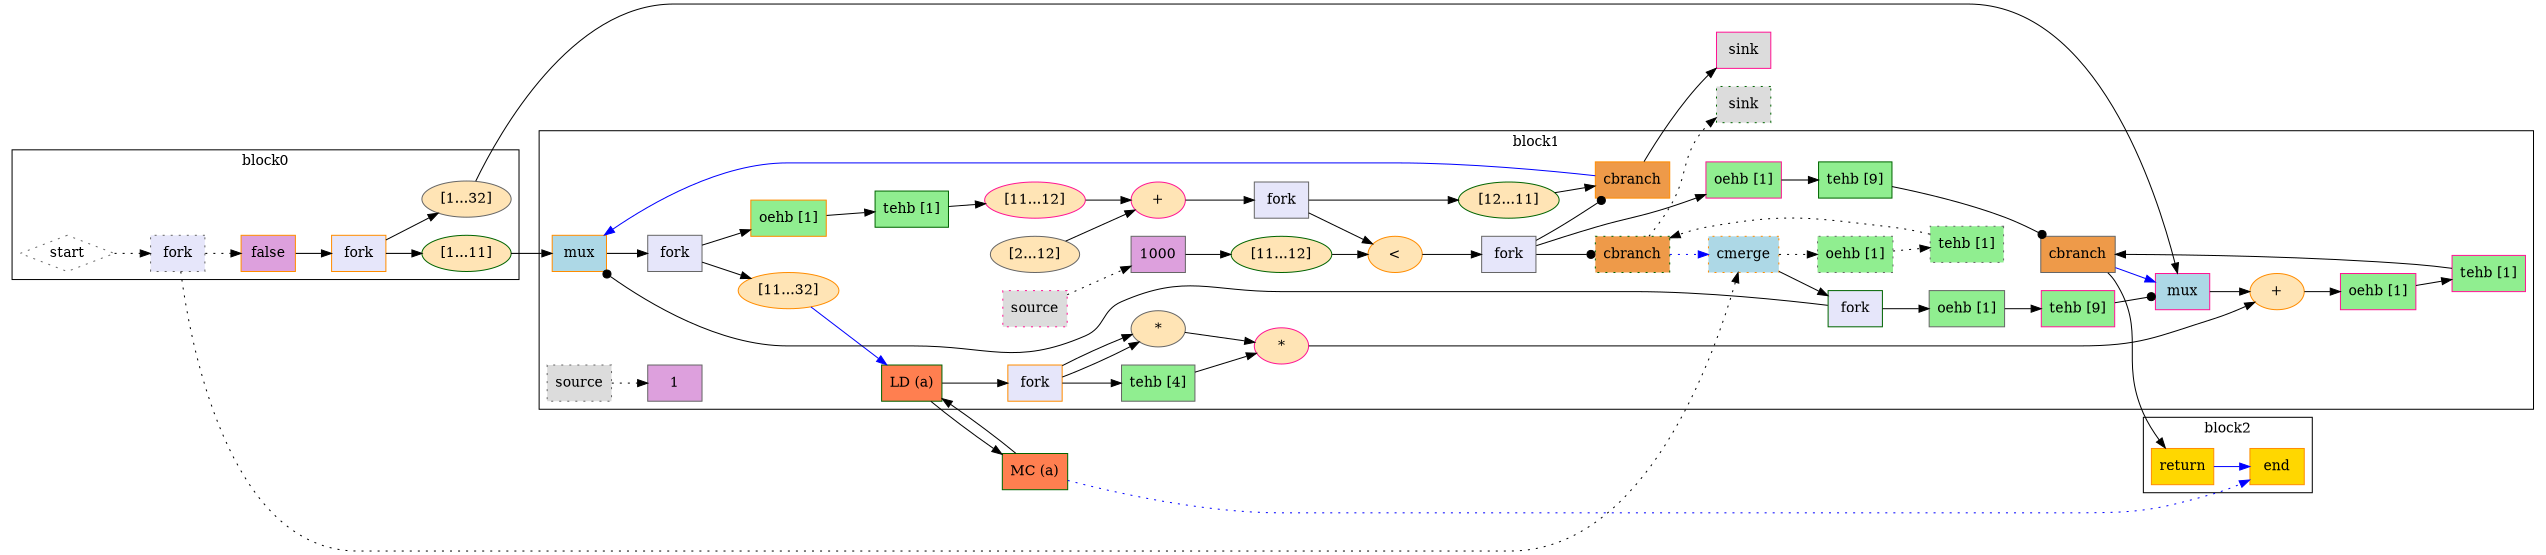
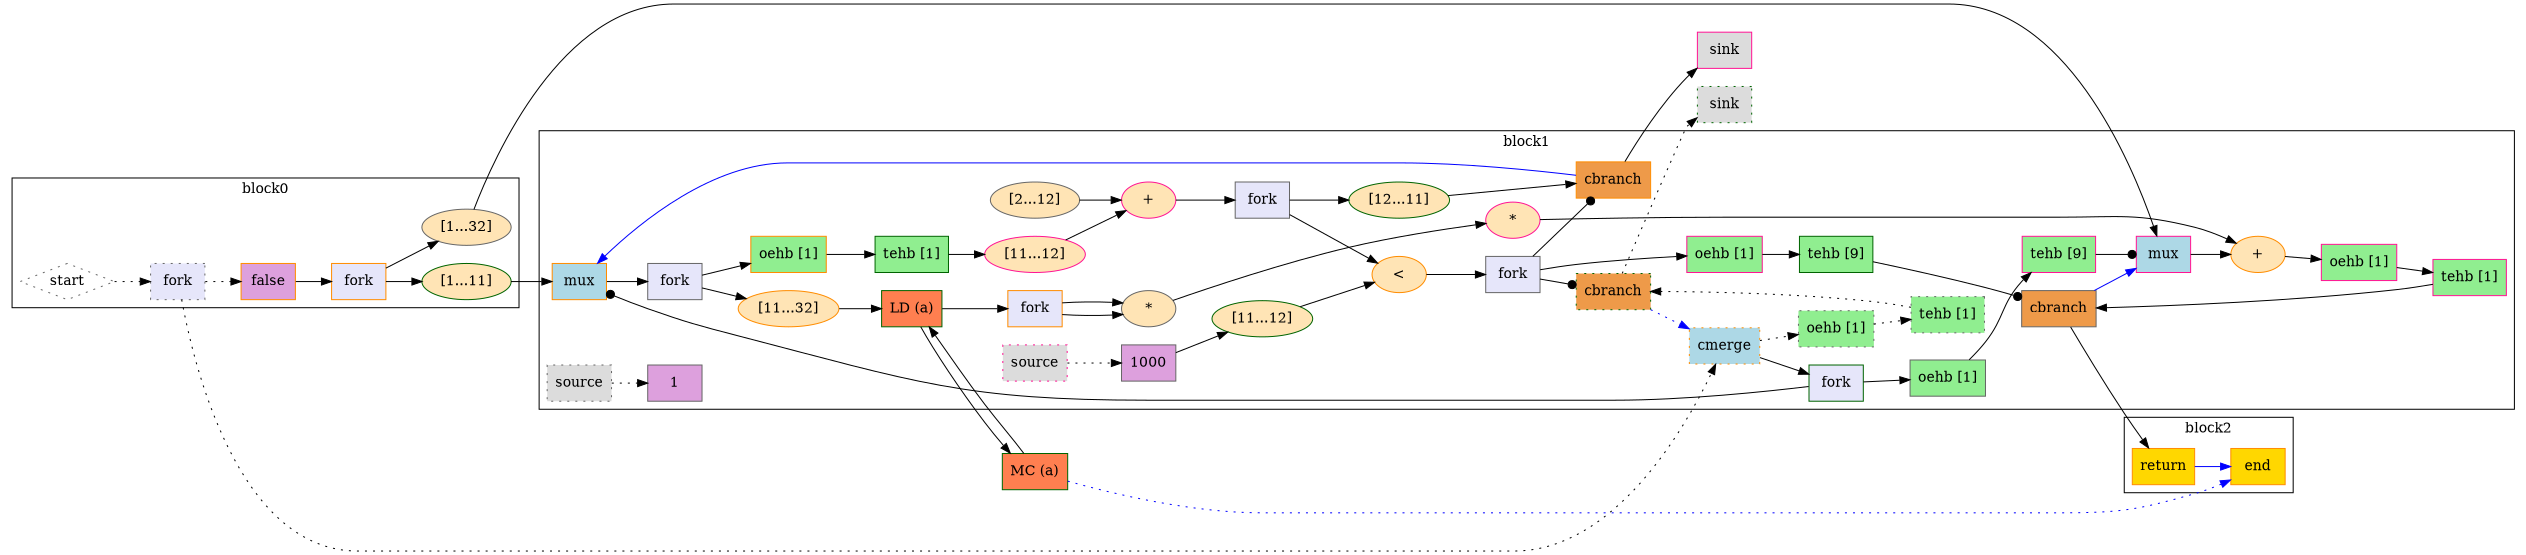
(845, 333) -> (855, 309)
(1158, 383) -> none
